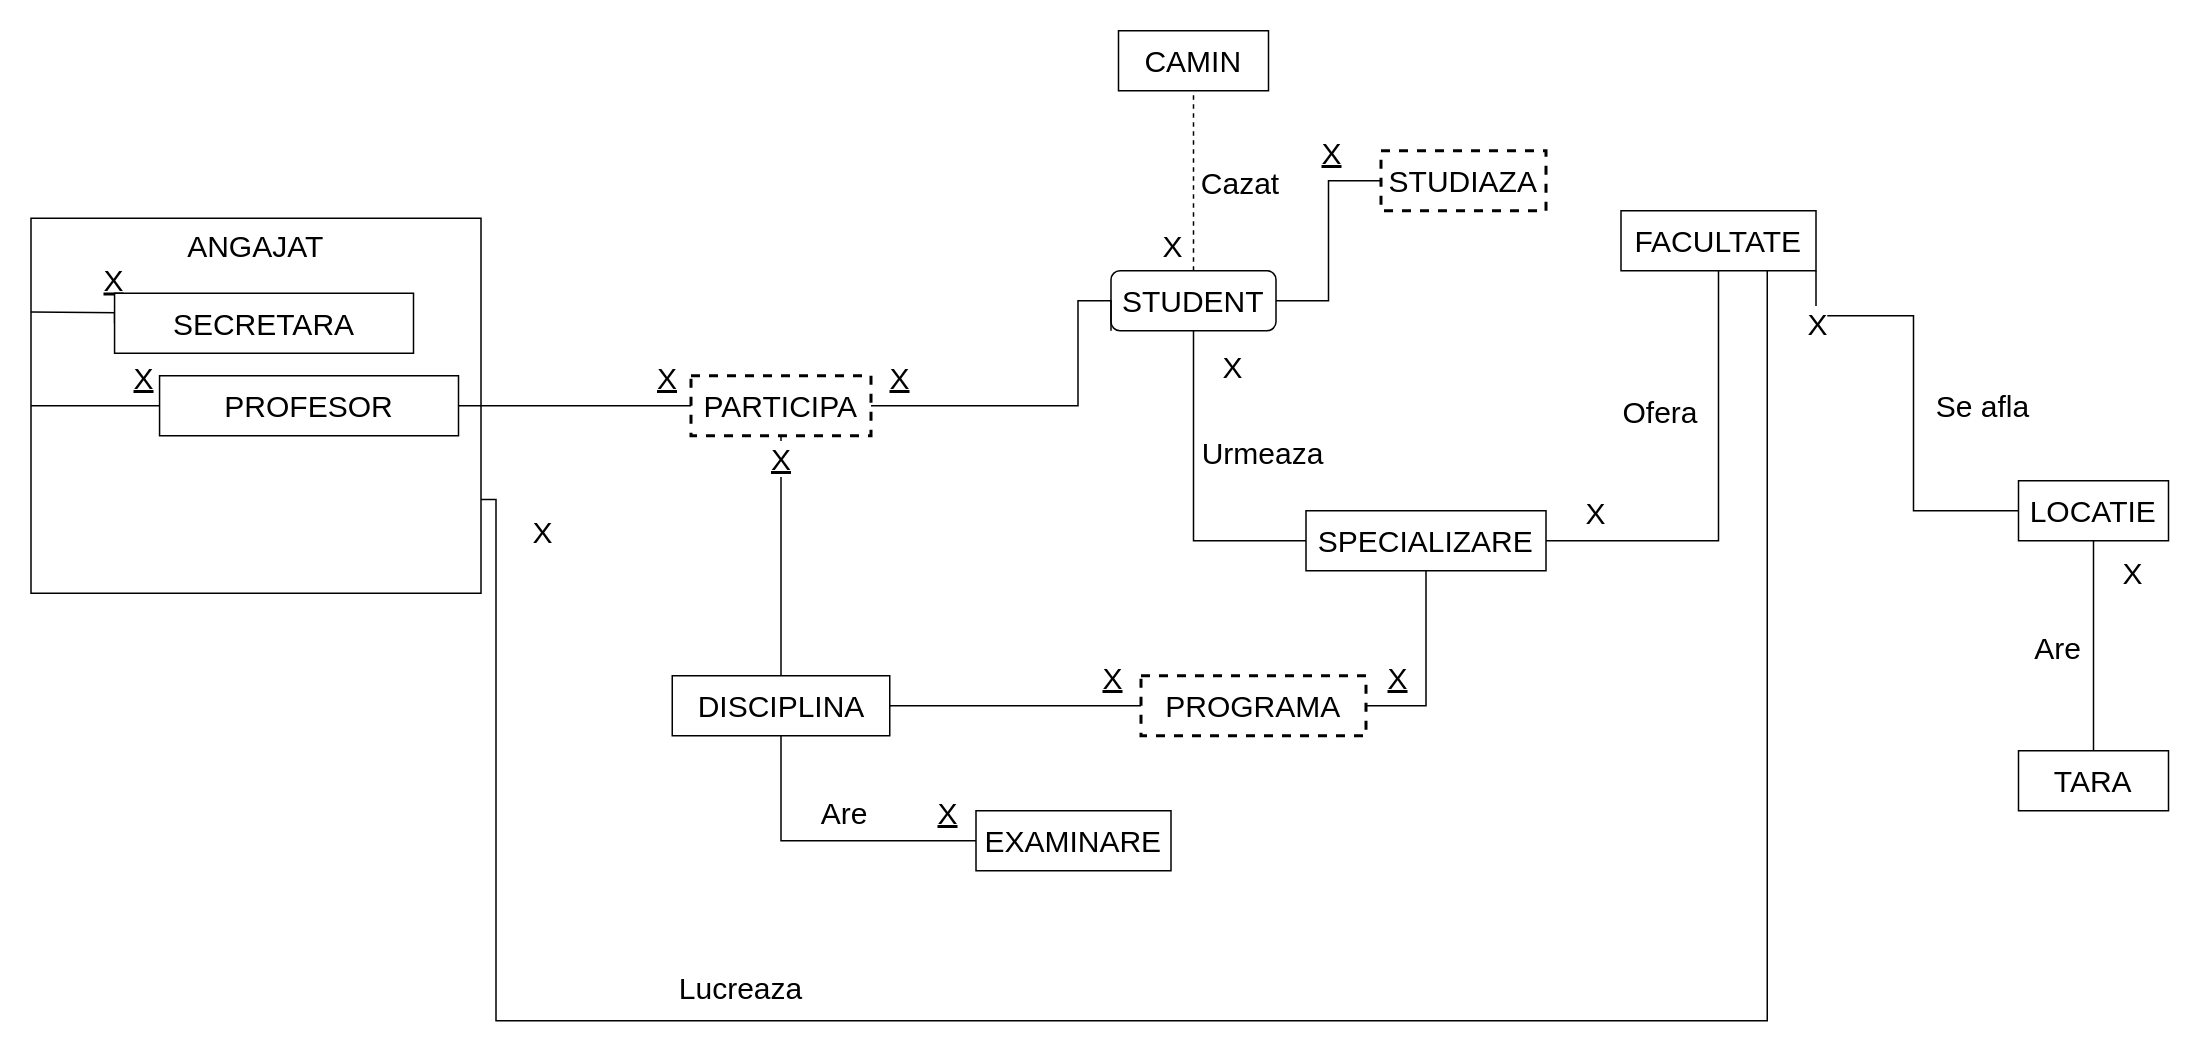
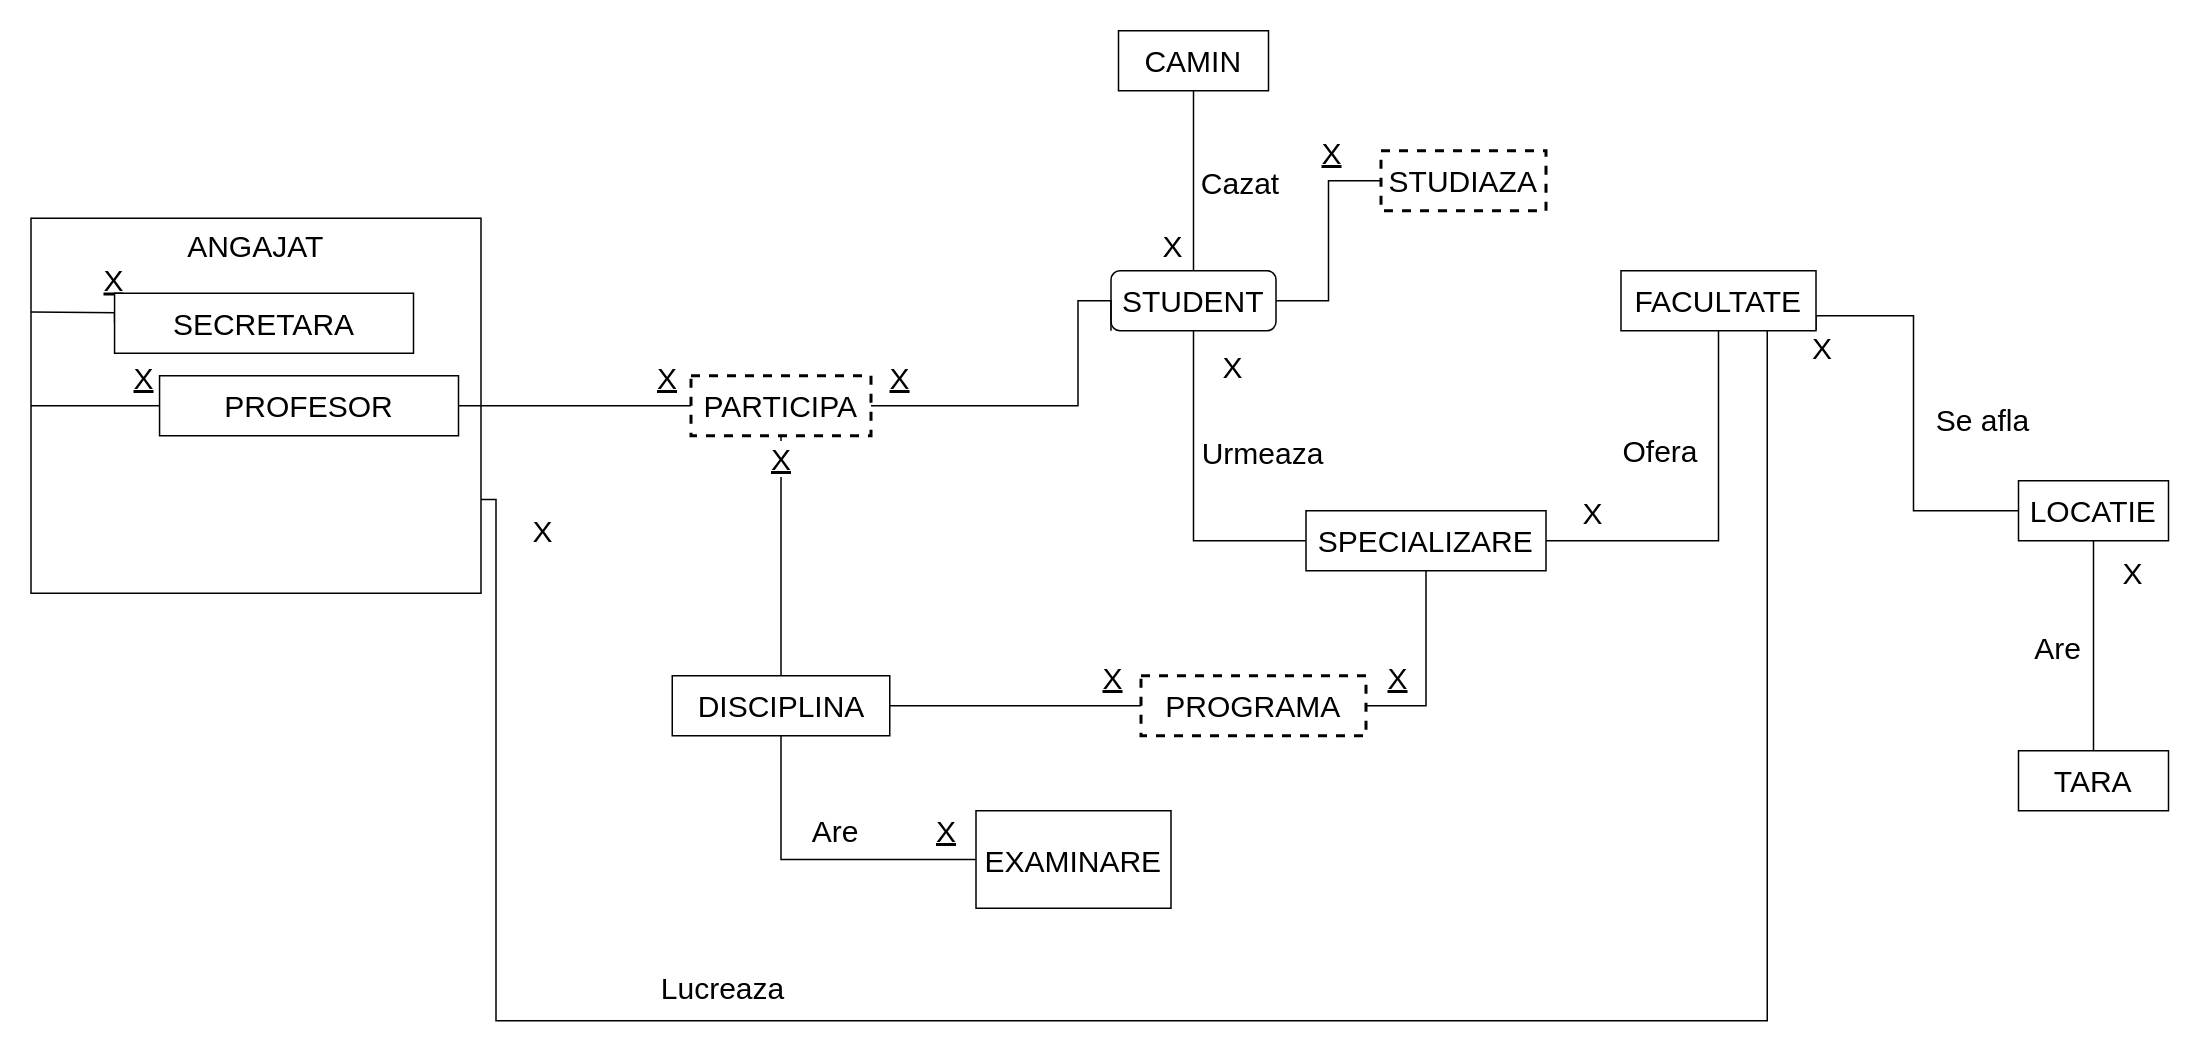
(1193, 179) -> (1193, 179)
(1718, 241) -> (1718, 301)
(1073, 841) -> (1073, 860)
